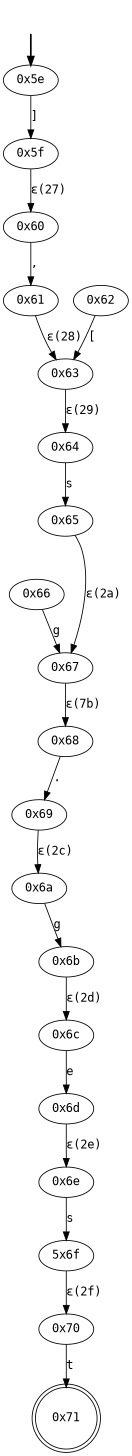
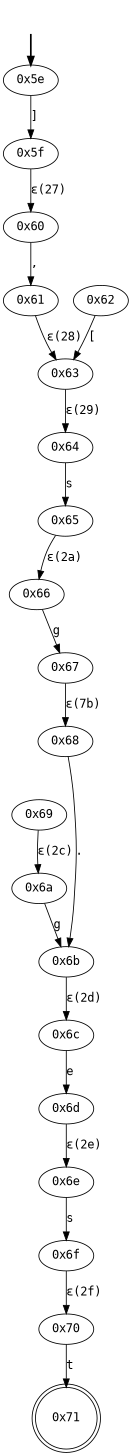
(85, 590) -> (46, 552)
(54, 774) -> (76, 847)
(66, 1256) -> (66, 1256)
